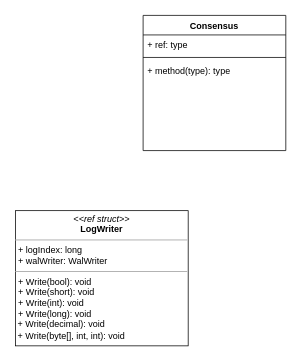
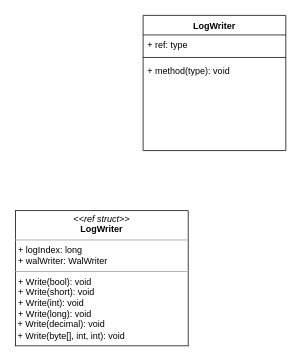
(214, 26) -> (214, 26)
(194, 71) -> (193, 71)
